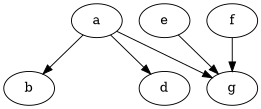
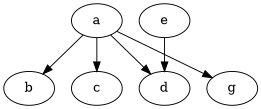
(232, 21) -> none
(195, 51) -> (165, 48)
none -> (97, 88)
